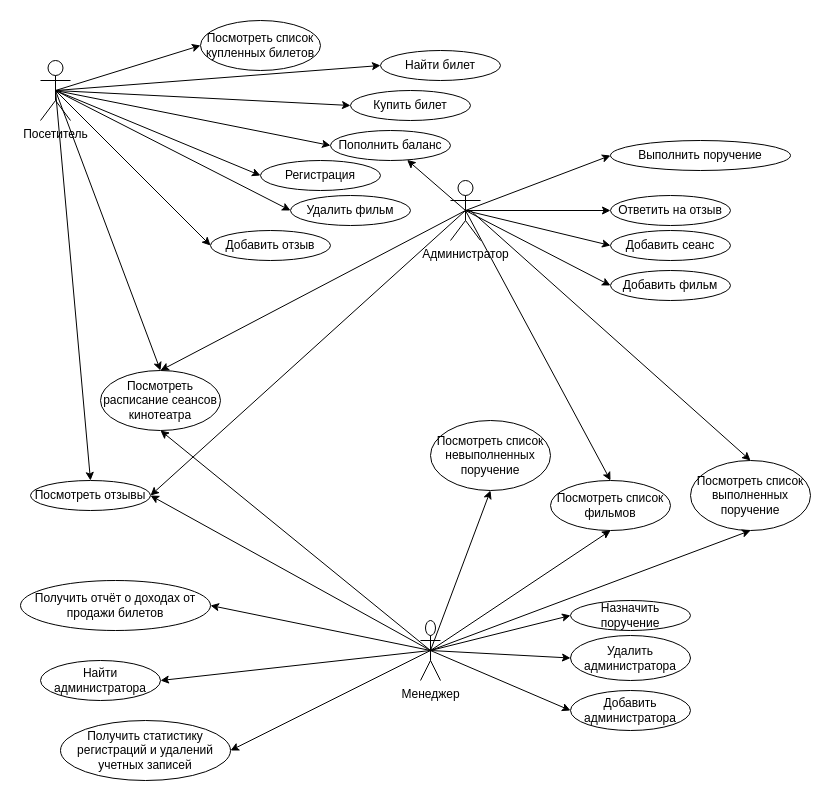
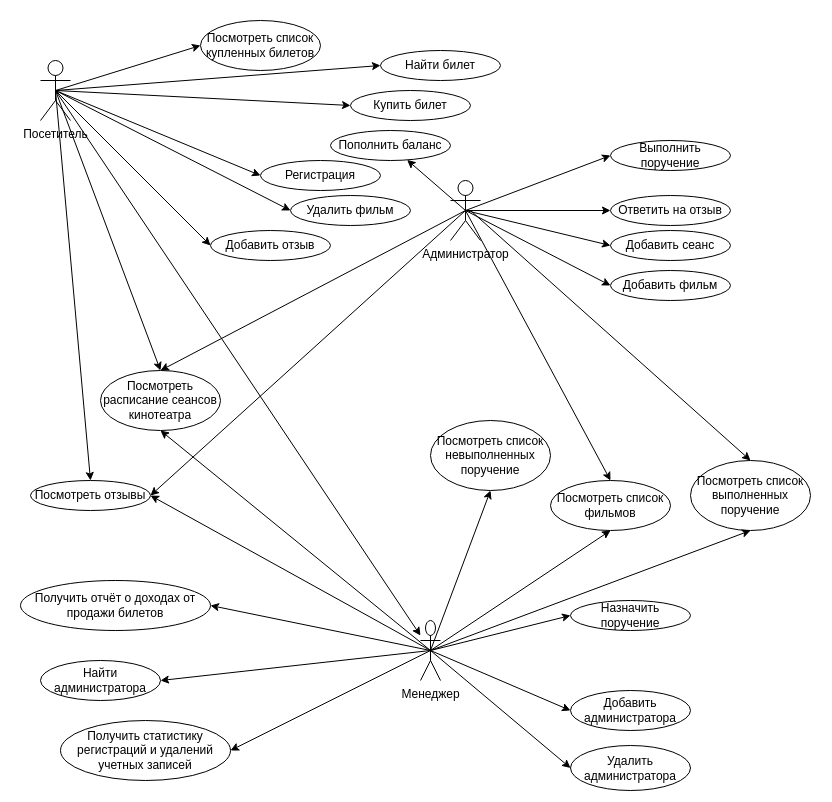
(194, 118) -> (239, 364)
(701, 156) -> (671, 156)
(631, 658) -> (631, 768)
